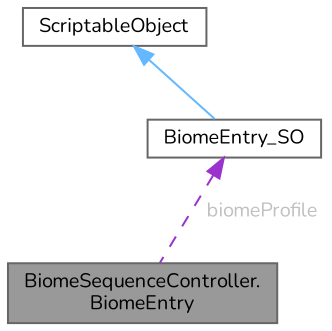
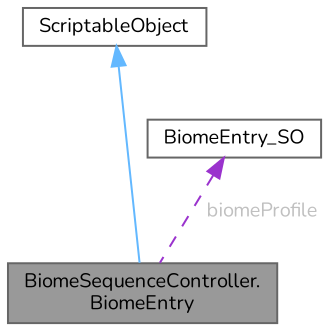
(182, 89) -> (129, 165)
